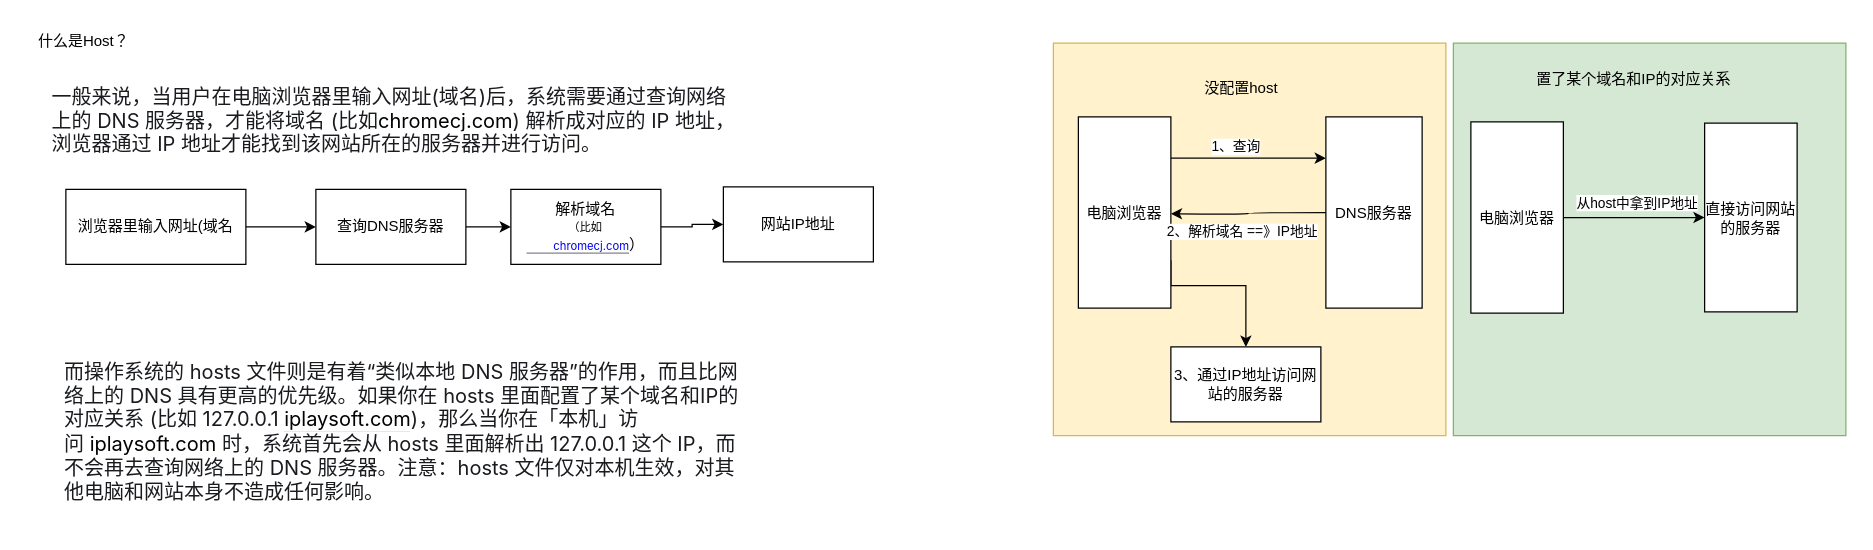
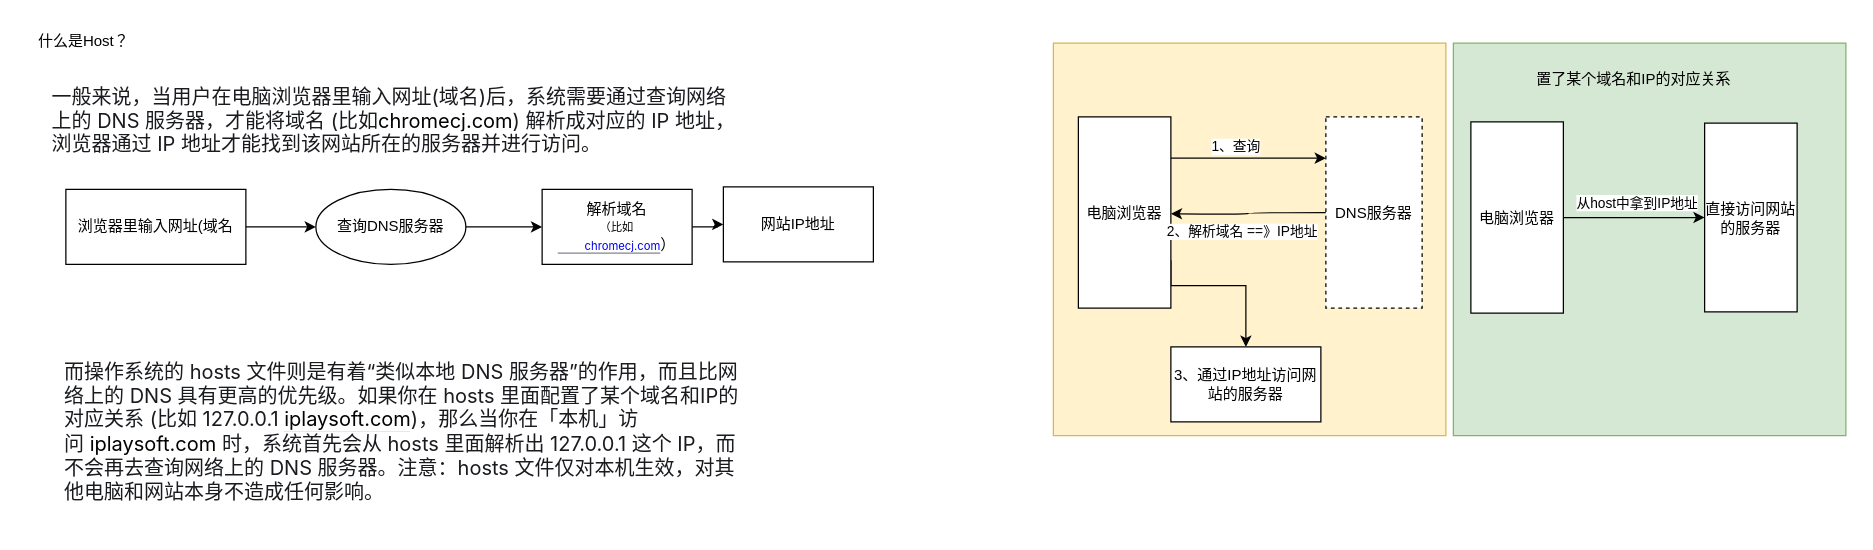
(1241, 88) -> none
(1374, 213) -> (1374, 213)
(391, 227) -> (391, 227)
(586, 227) -> (617, 227)
